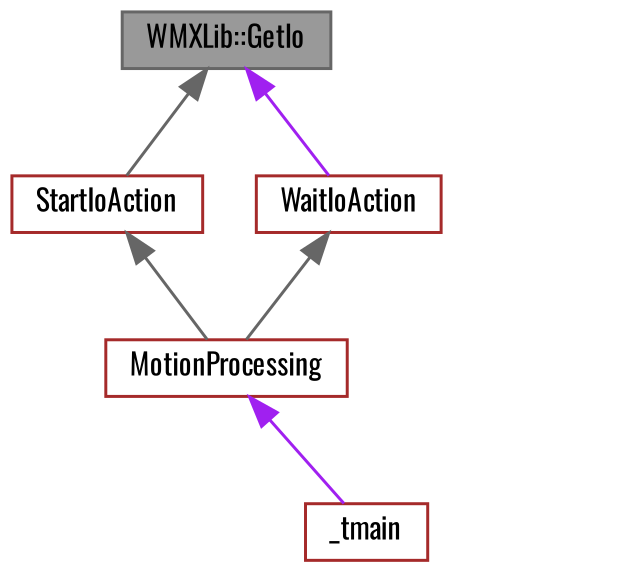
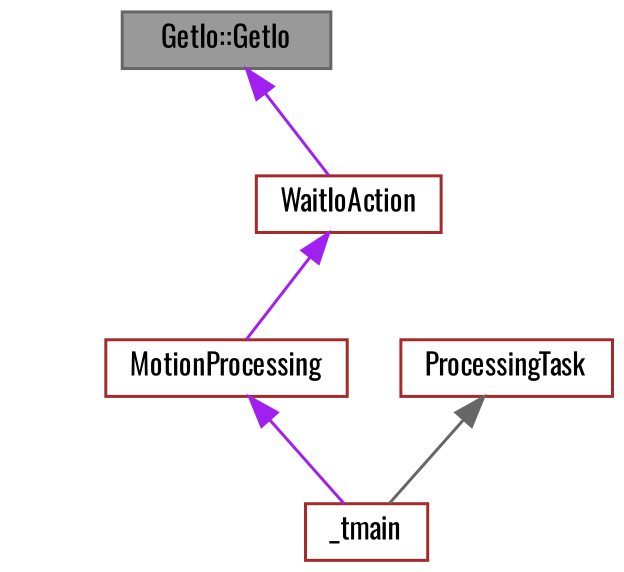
(227, 40) -> (227, 40)
(107, 204) -> none
(278, 298) -> (278, 298)
none -> (507, 368)
